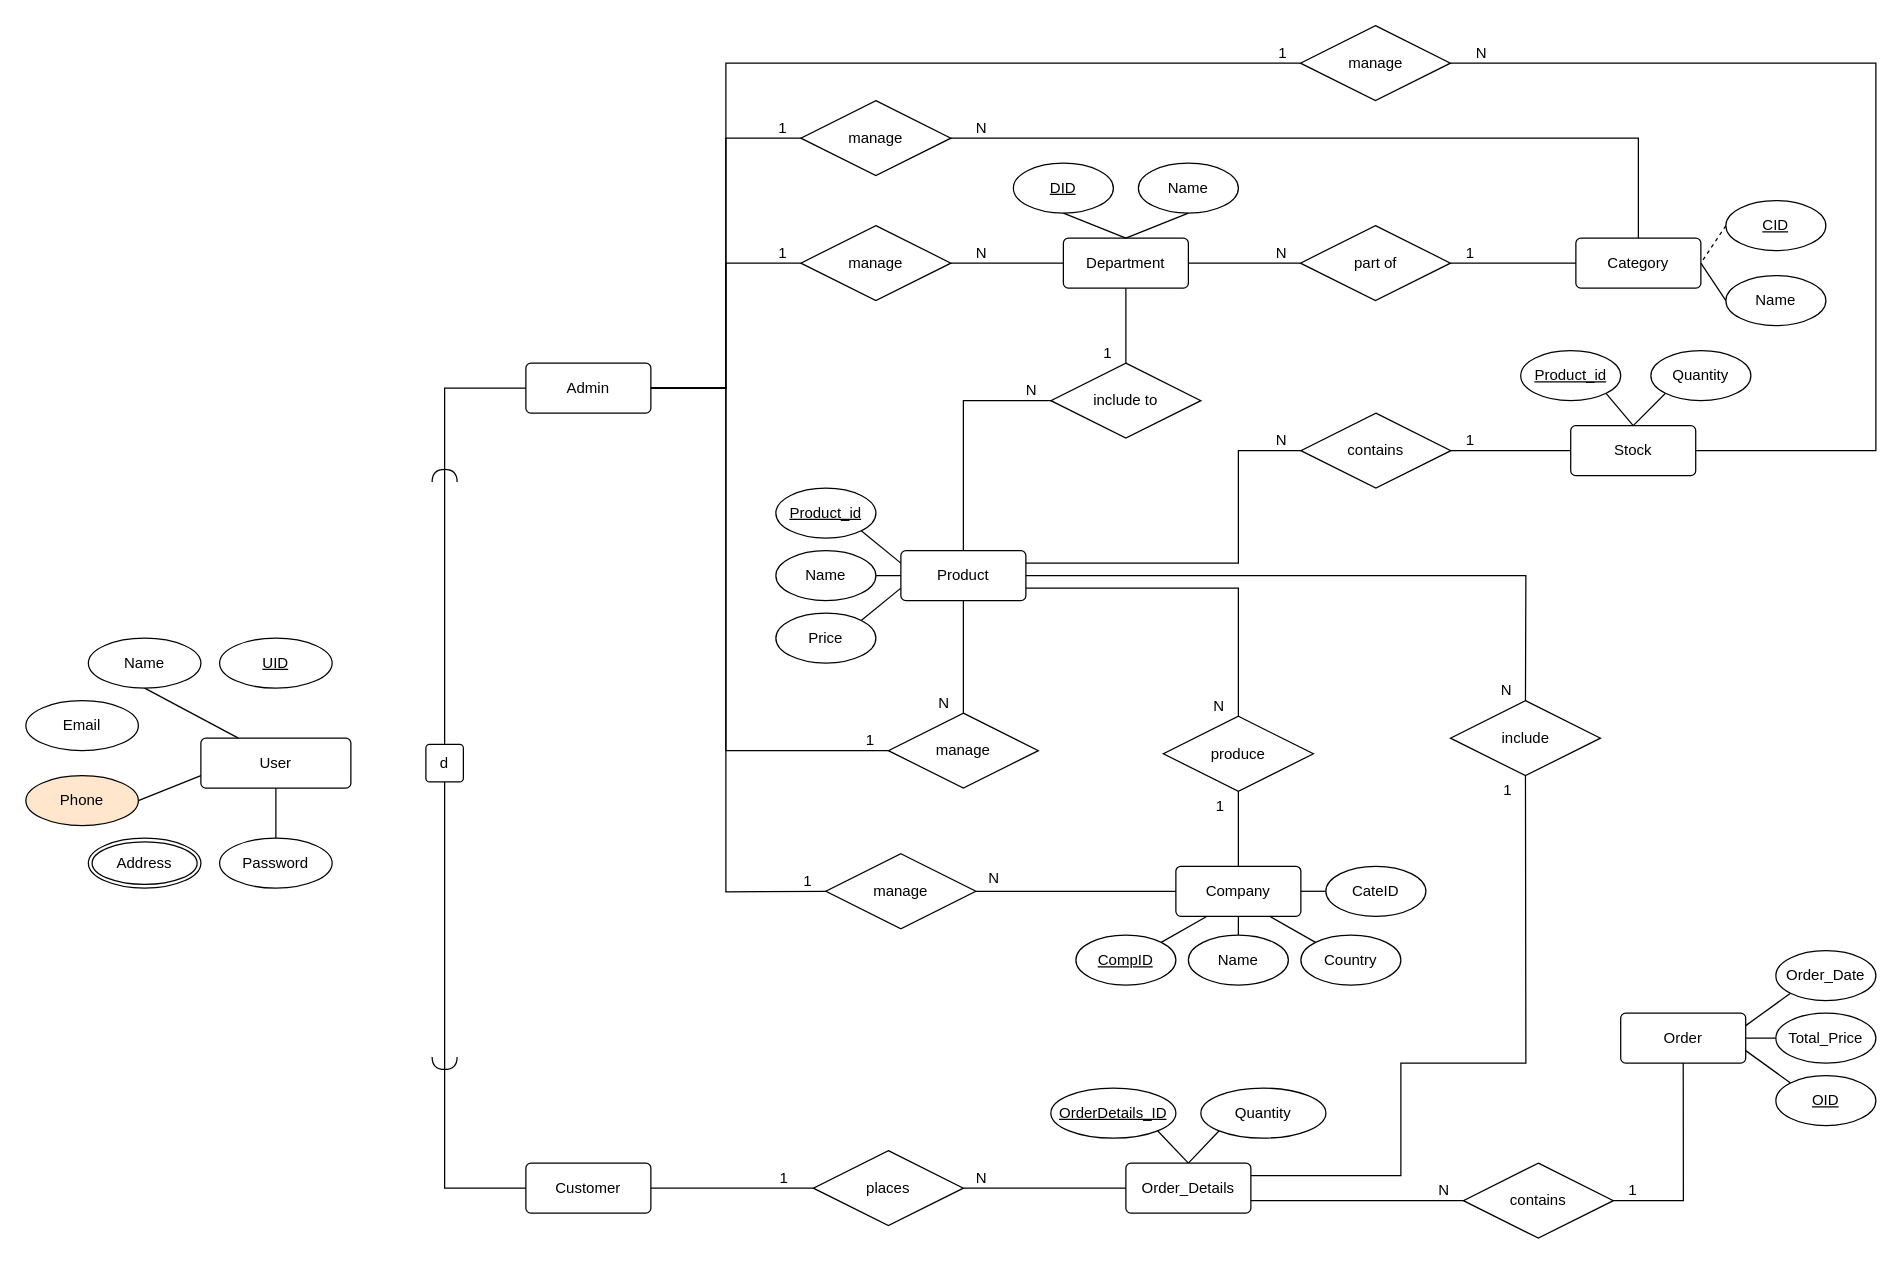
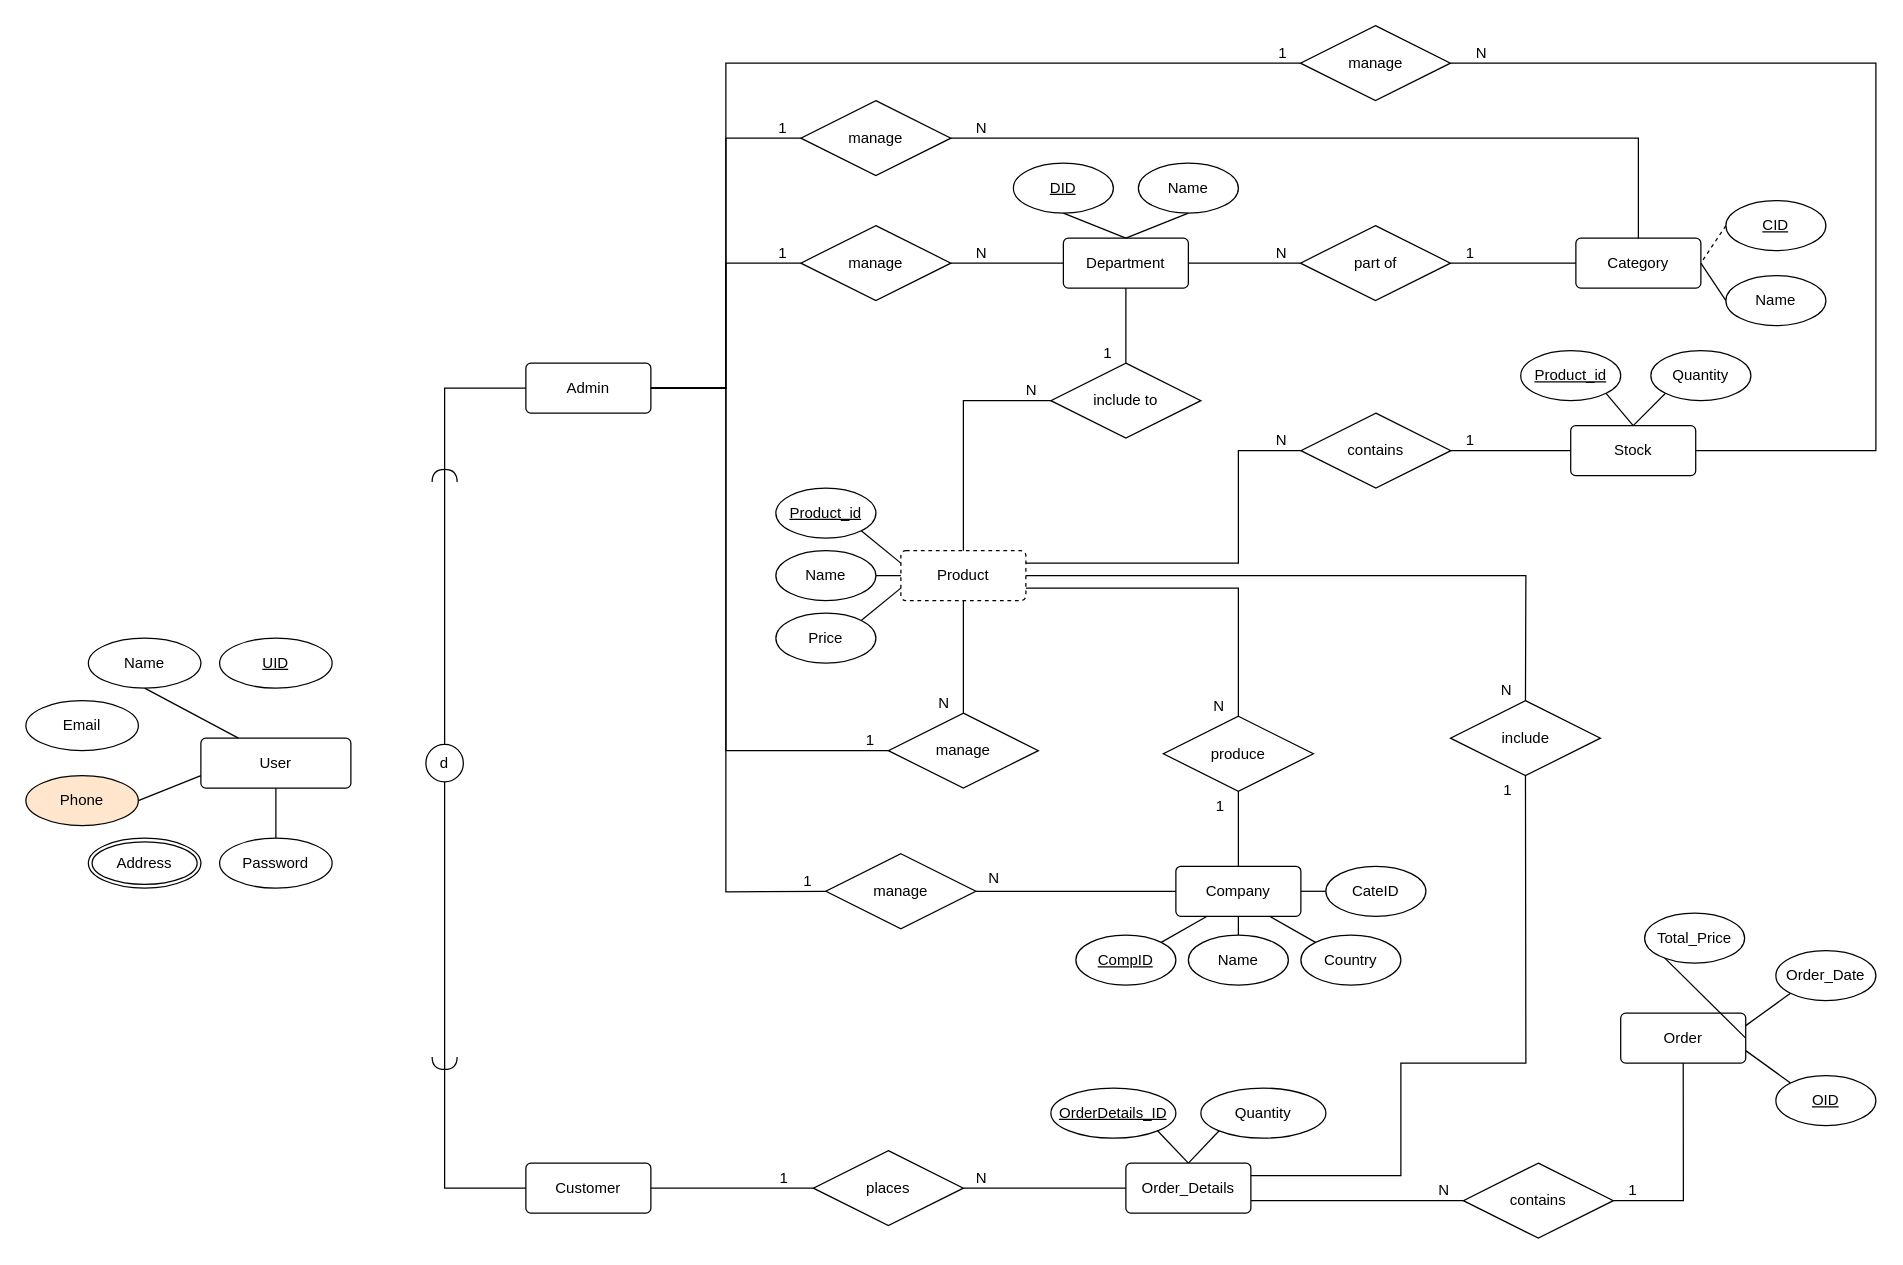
(963, 576) -> (963, 576)
(444, 763) -> (444, 763)
(1826, 1038) -> (1694, 938)
